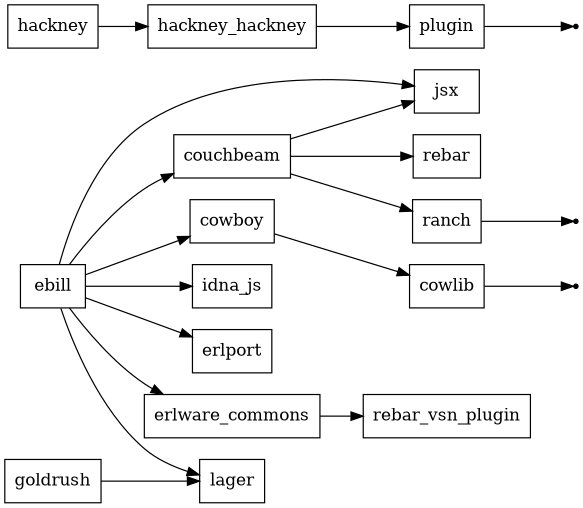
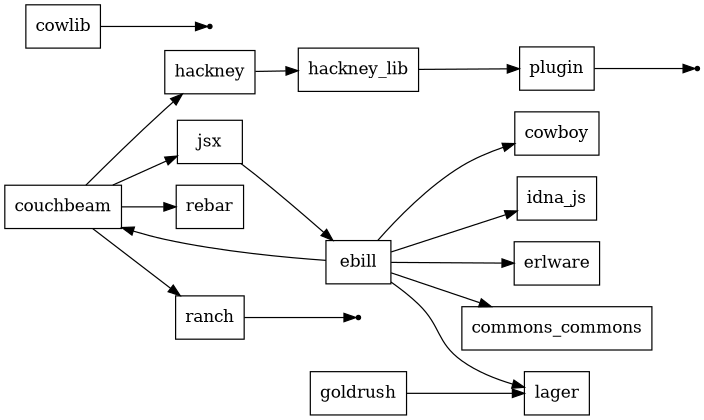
(232, 26) -> (358, 70)
(188, 102) -> (283, 197)
none -> (129, 143)
(336, 253) -> none
(232, 351) -> (557, 263)
(232, 416) -> (557, 328)
(447, 416) -> none
